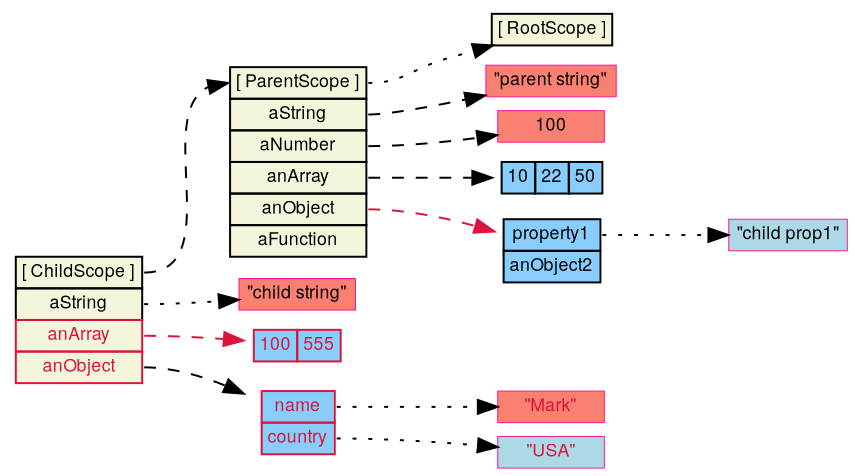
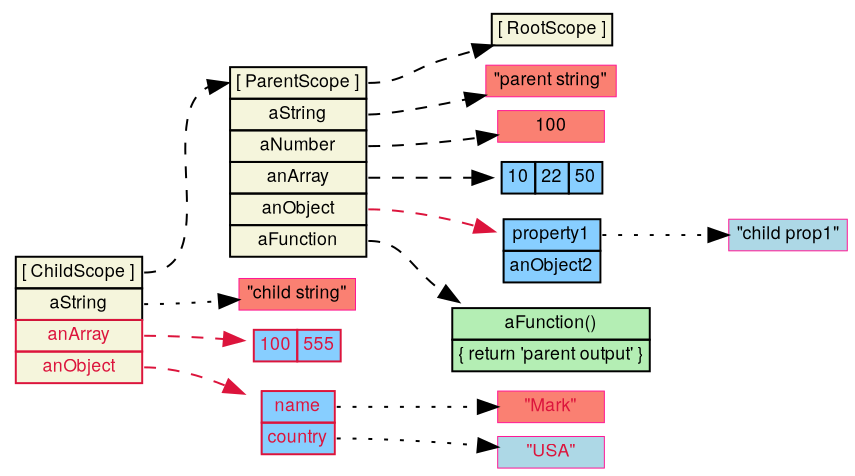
(421, 68) -> (421, 68)
none -> (551, 340)
(186, 373) -> (186, 373)
